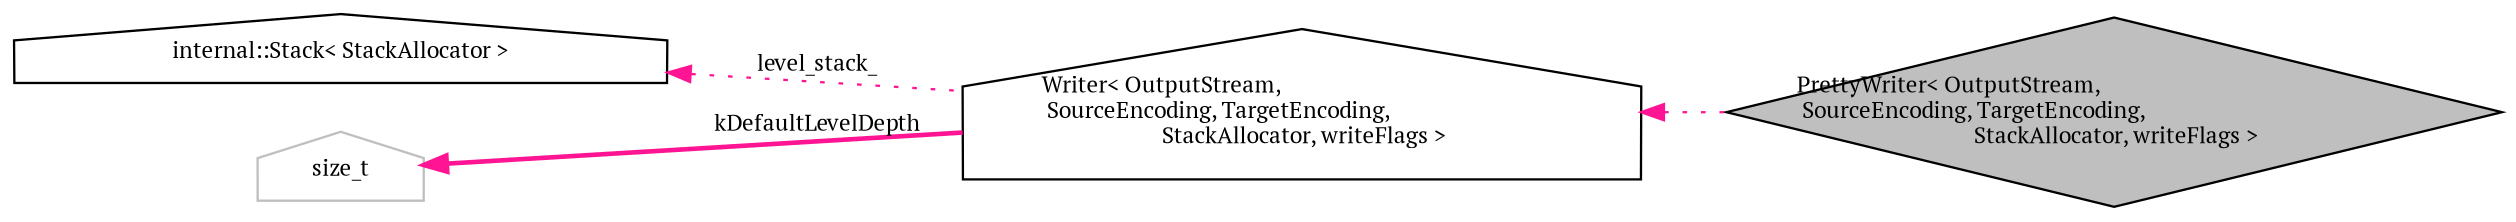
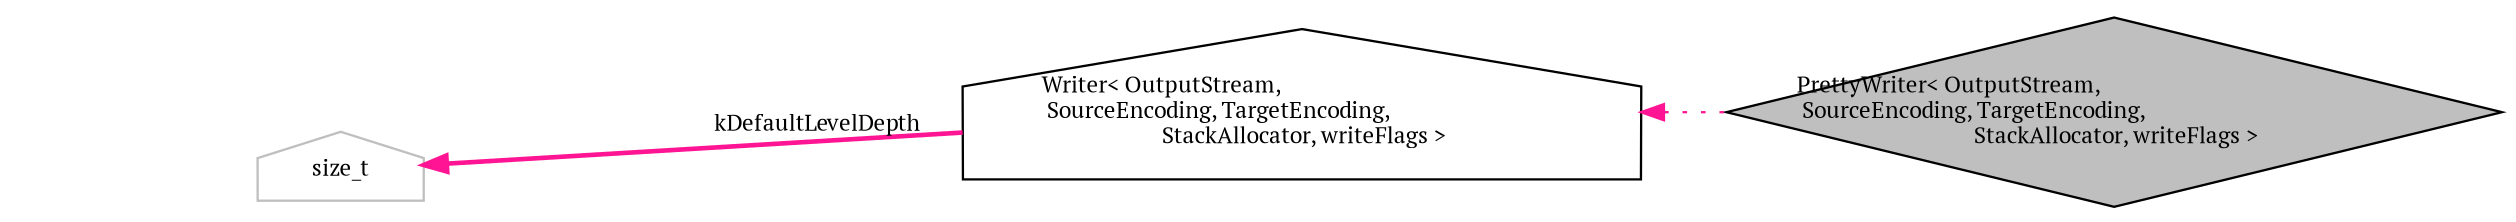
(341, 52) -> none
